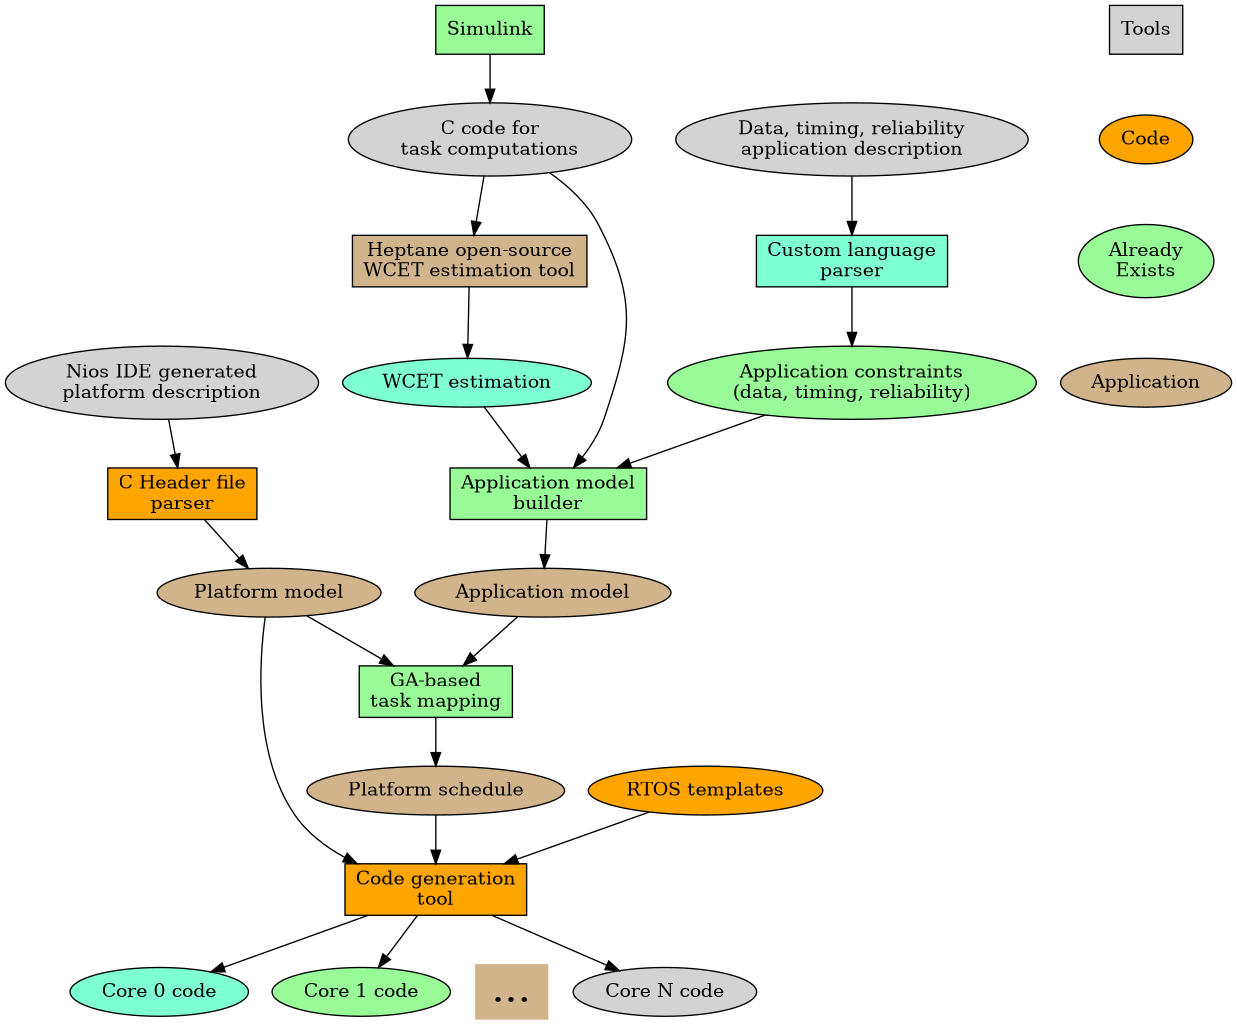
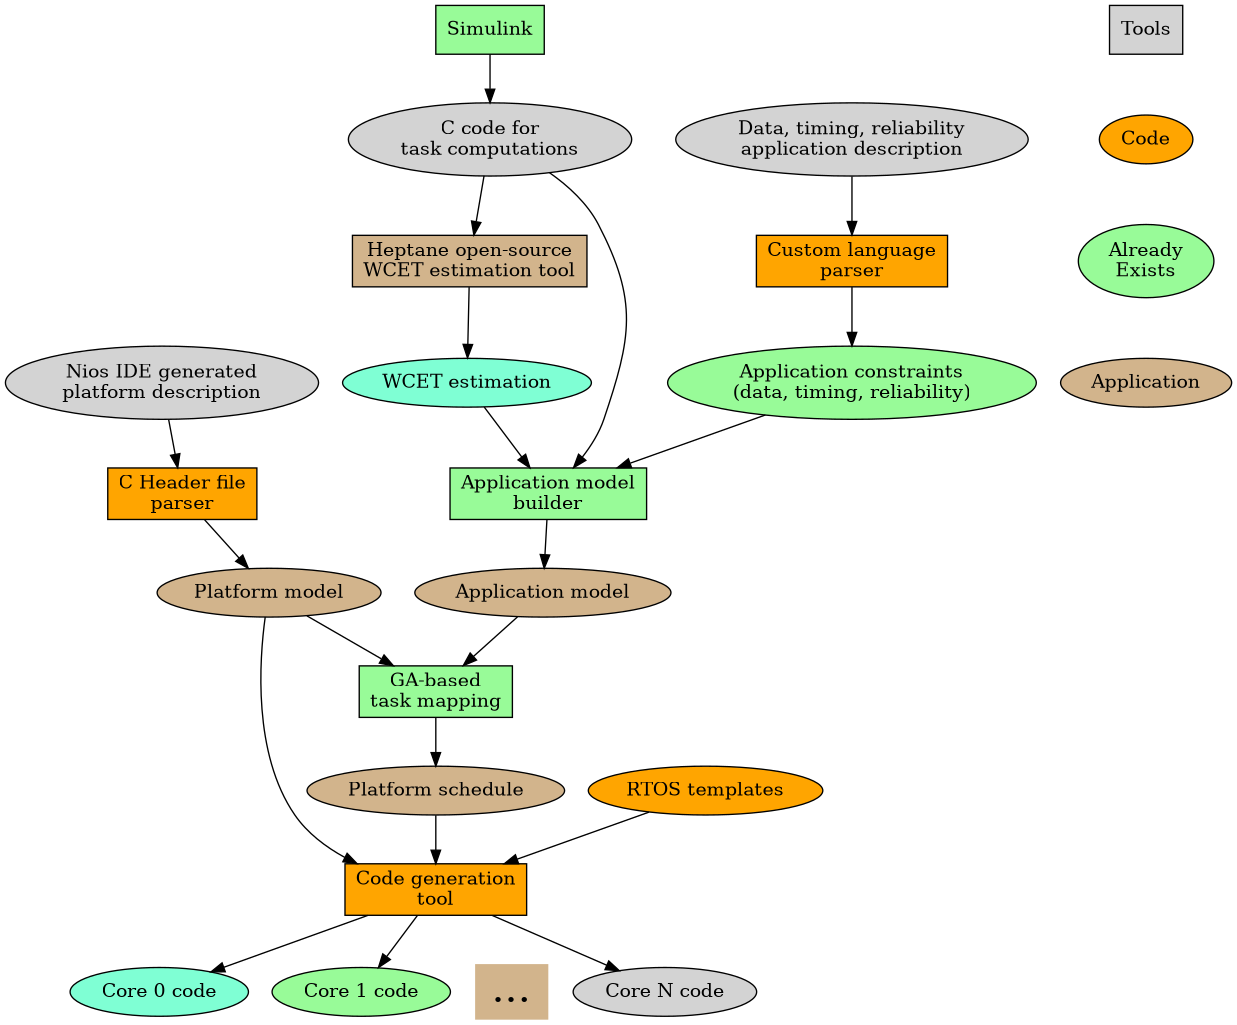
(852, 261) -> (852, 261)
